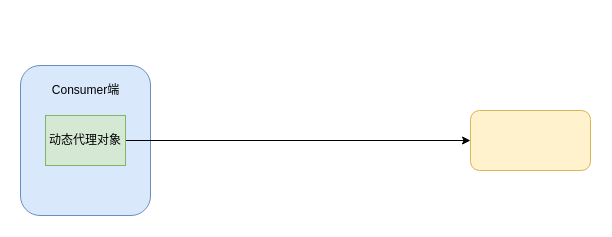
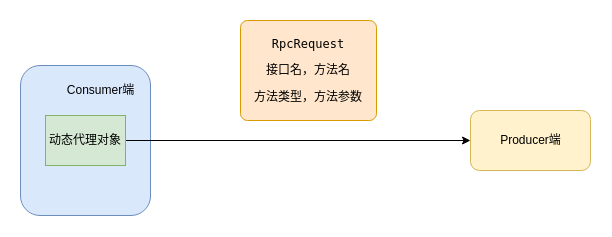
none -> (309, 71)
(86, 91) -> (101, 91)
none -> (531, 141)
